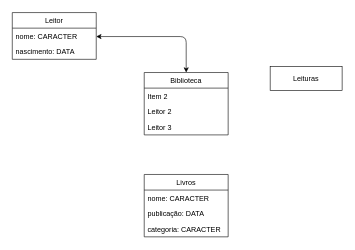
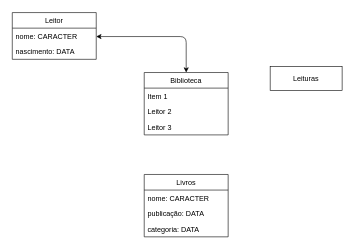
(159, 96) -> (159, 96)
(183, 229) -> (175, 229)
